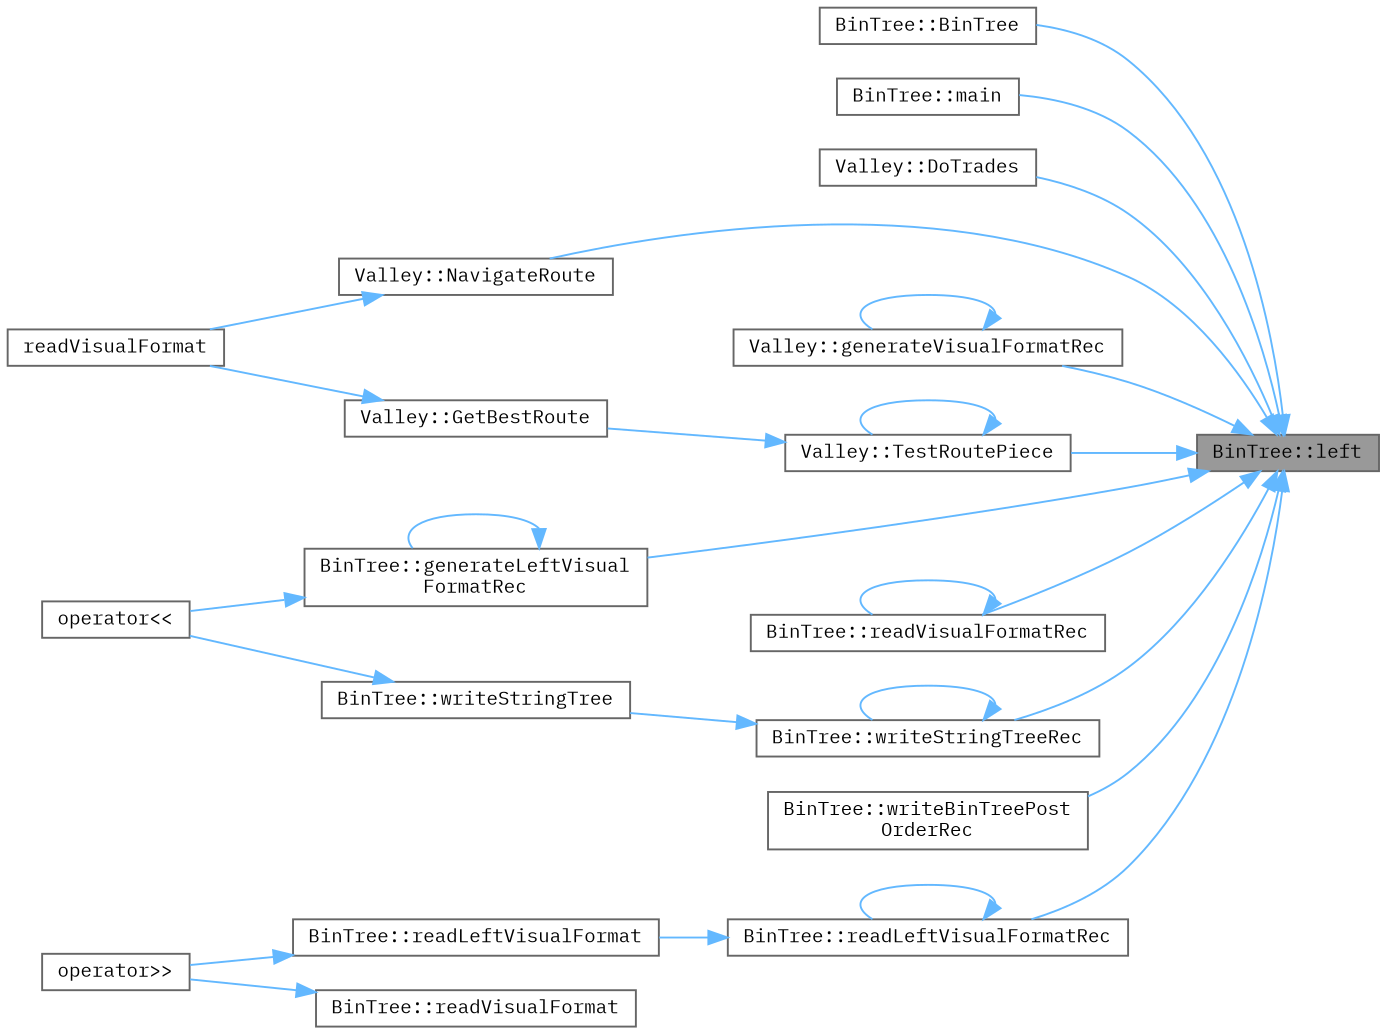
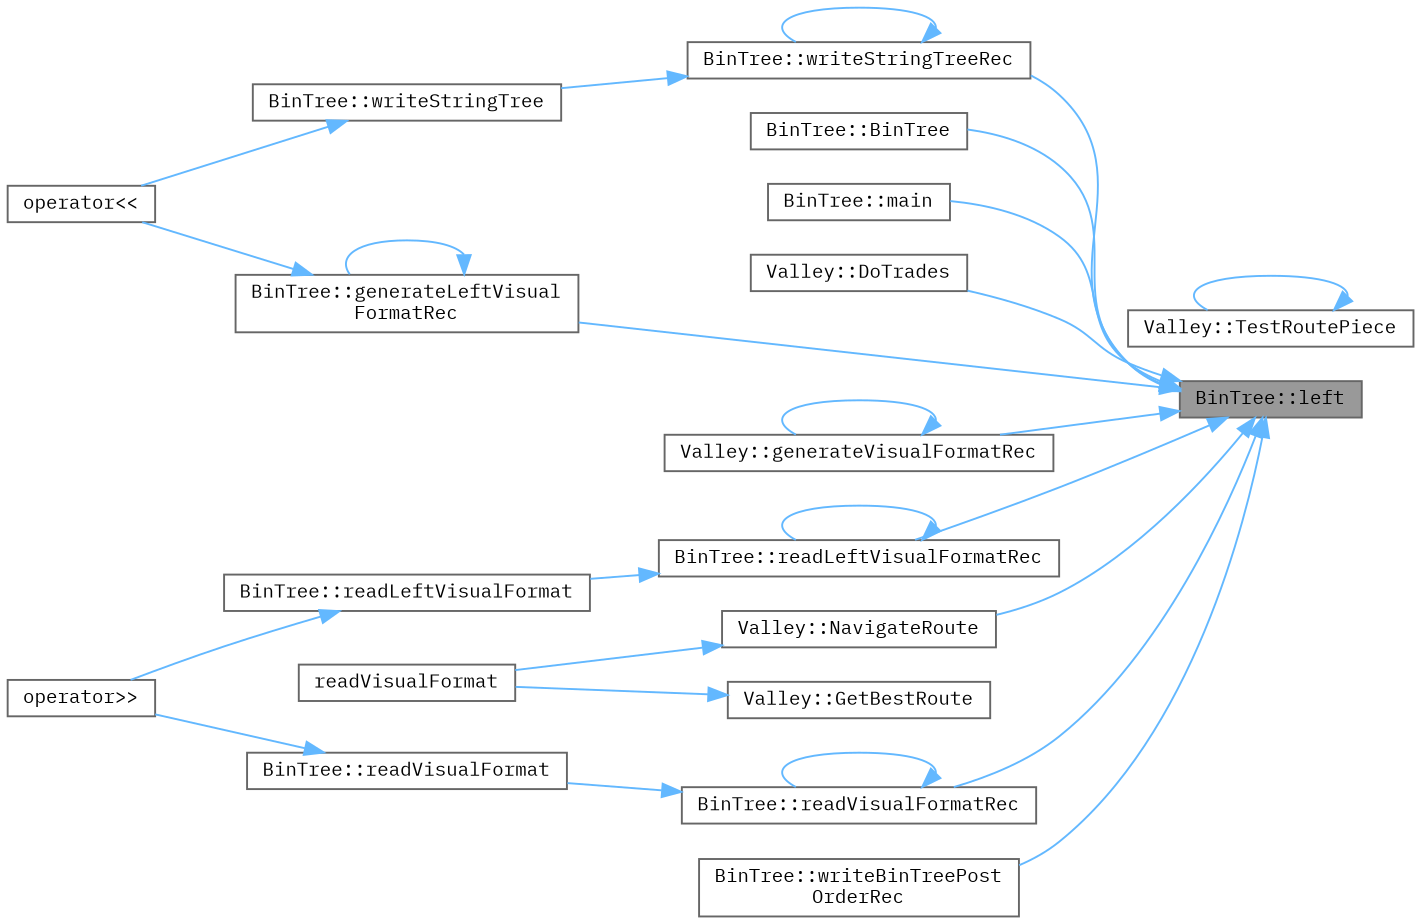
(686, 435) -> none
(1124, 453) -> none
none -> (615, 787)
